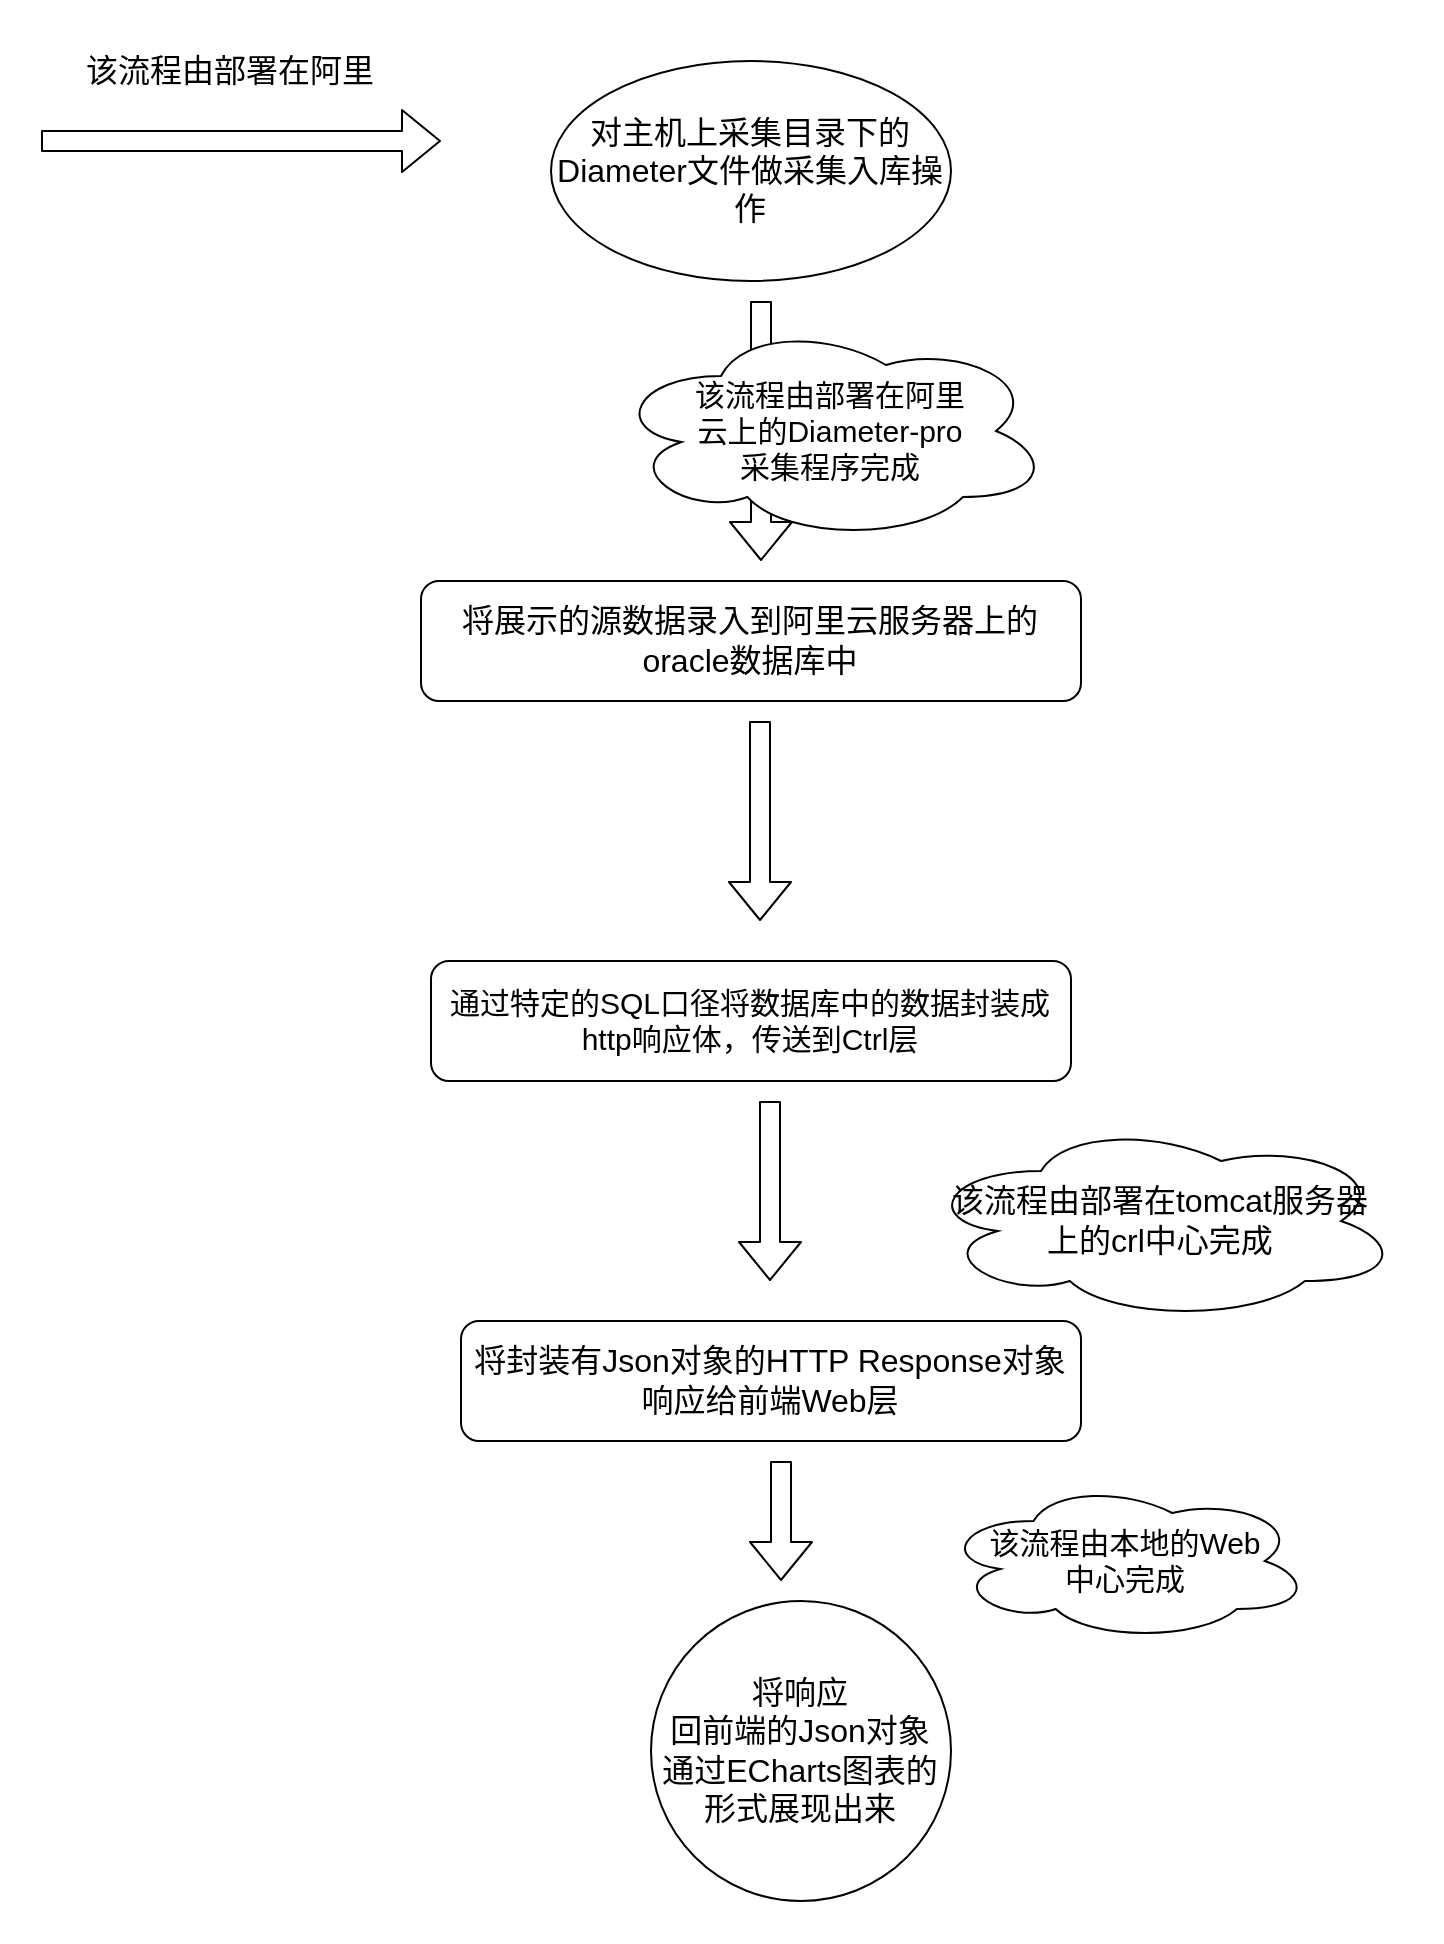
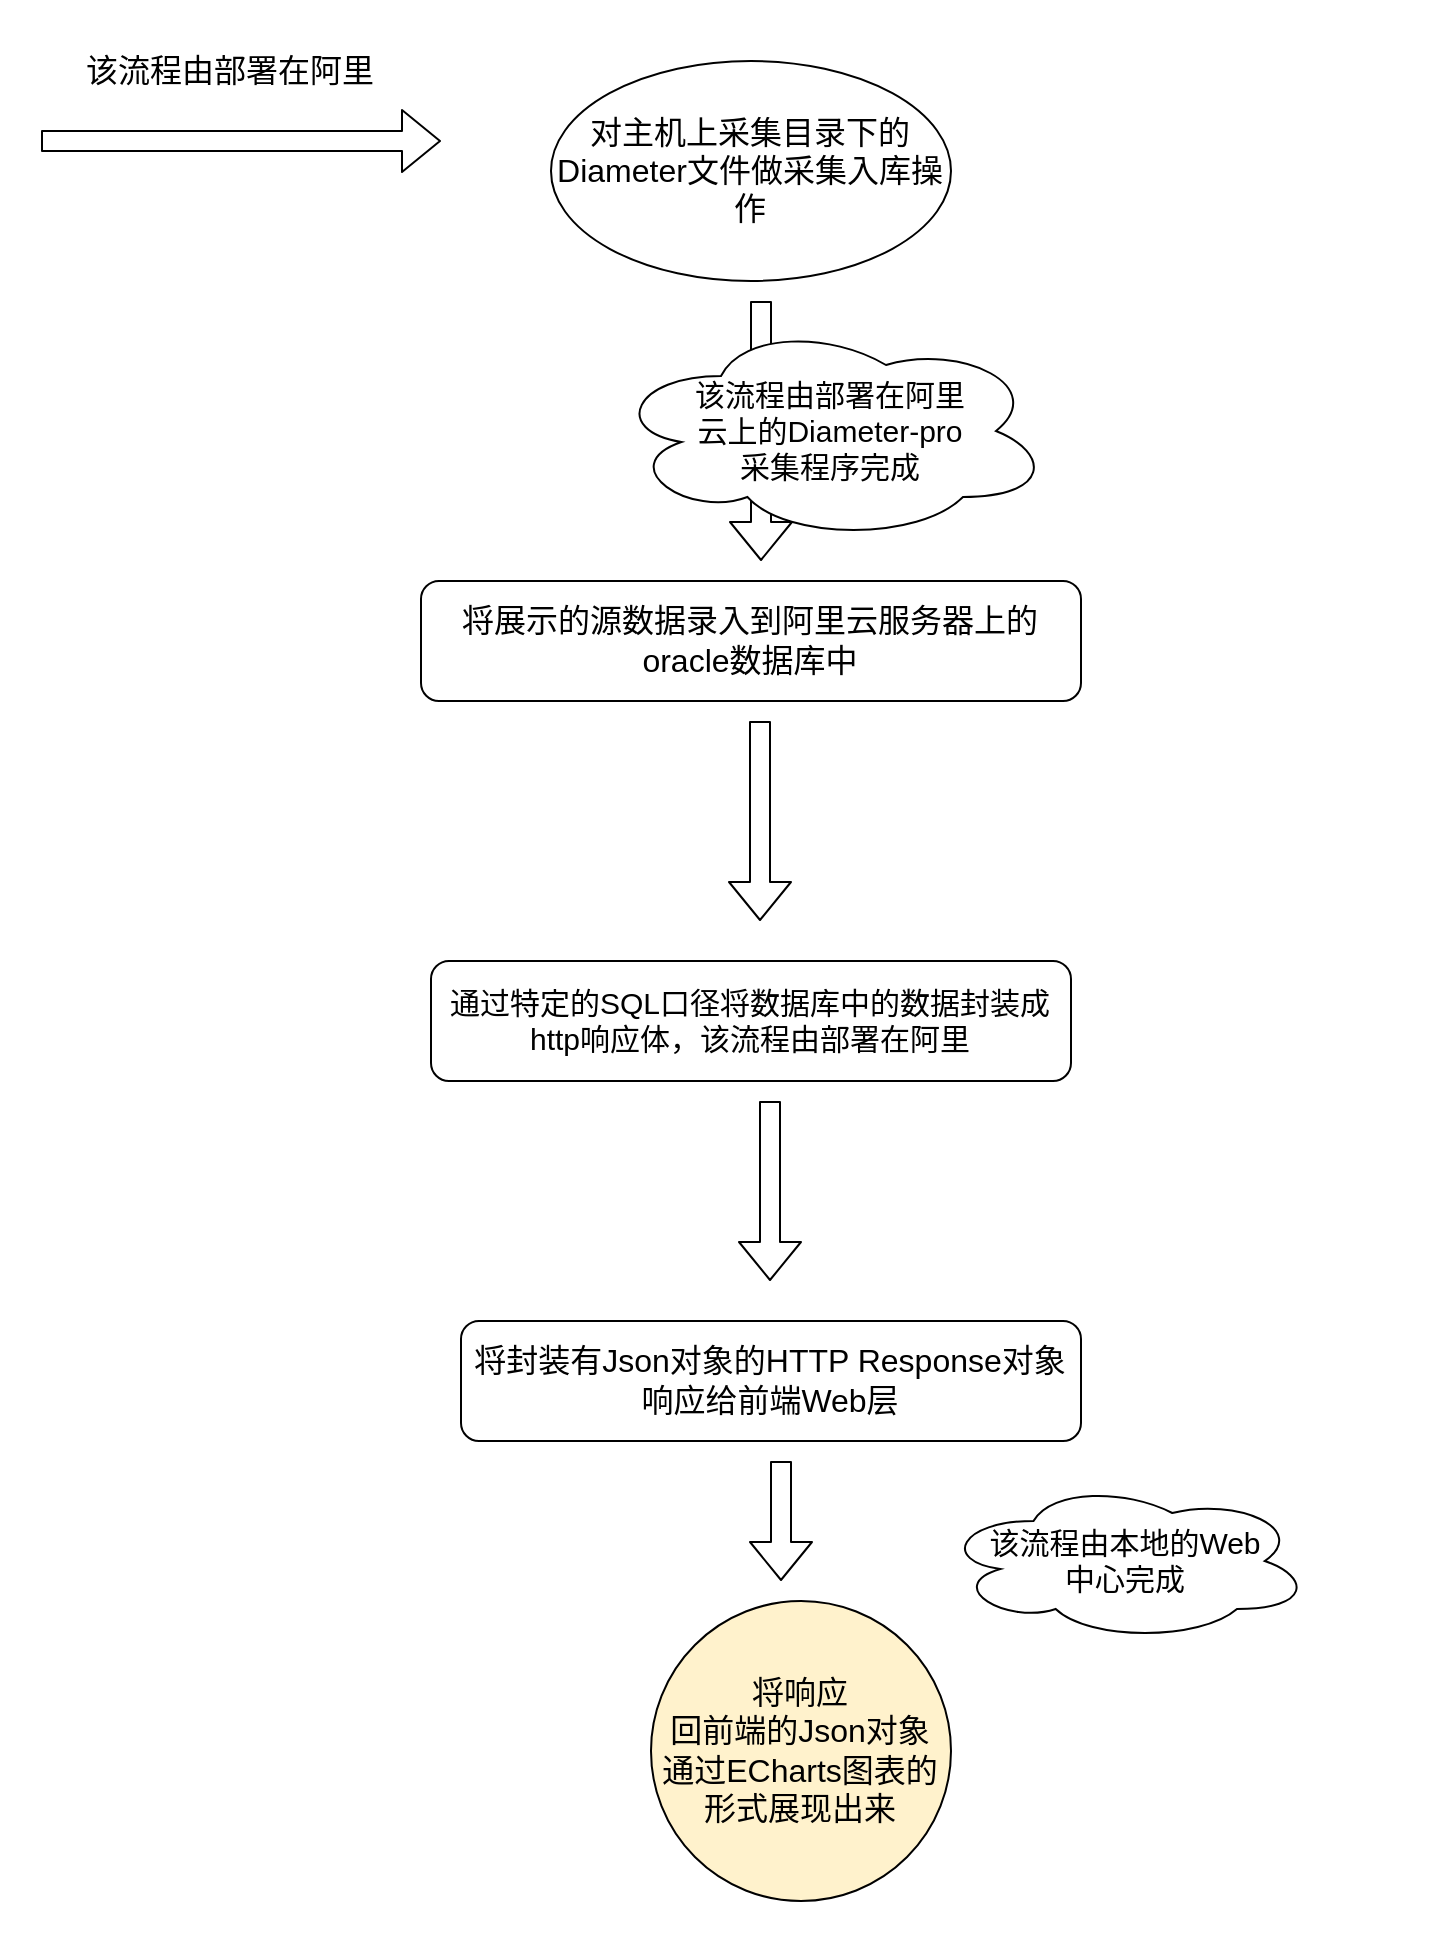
(751, 1021) -> (751, 1021)
(1161, 1221) -> none
(801, 1751) -> (801, 1751)
